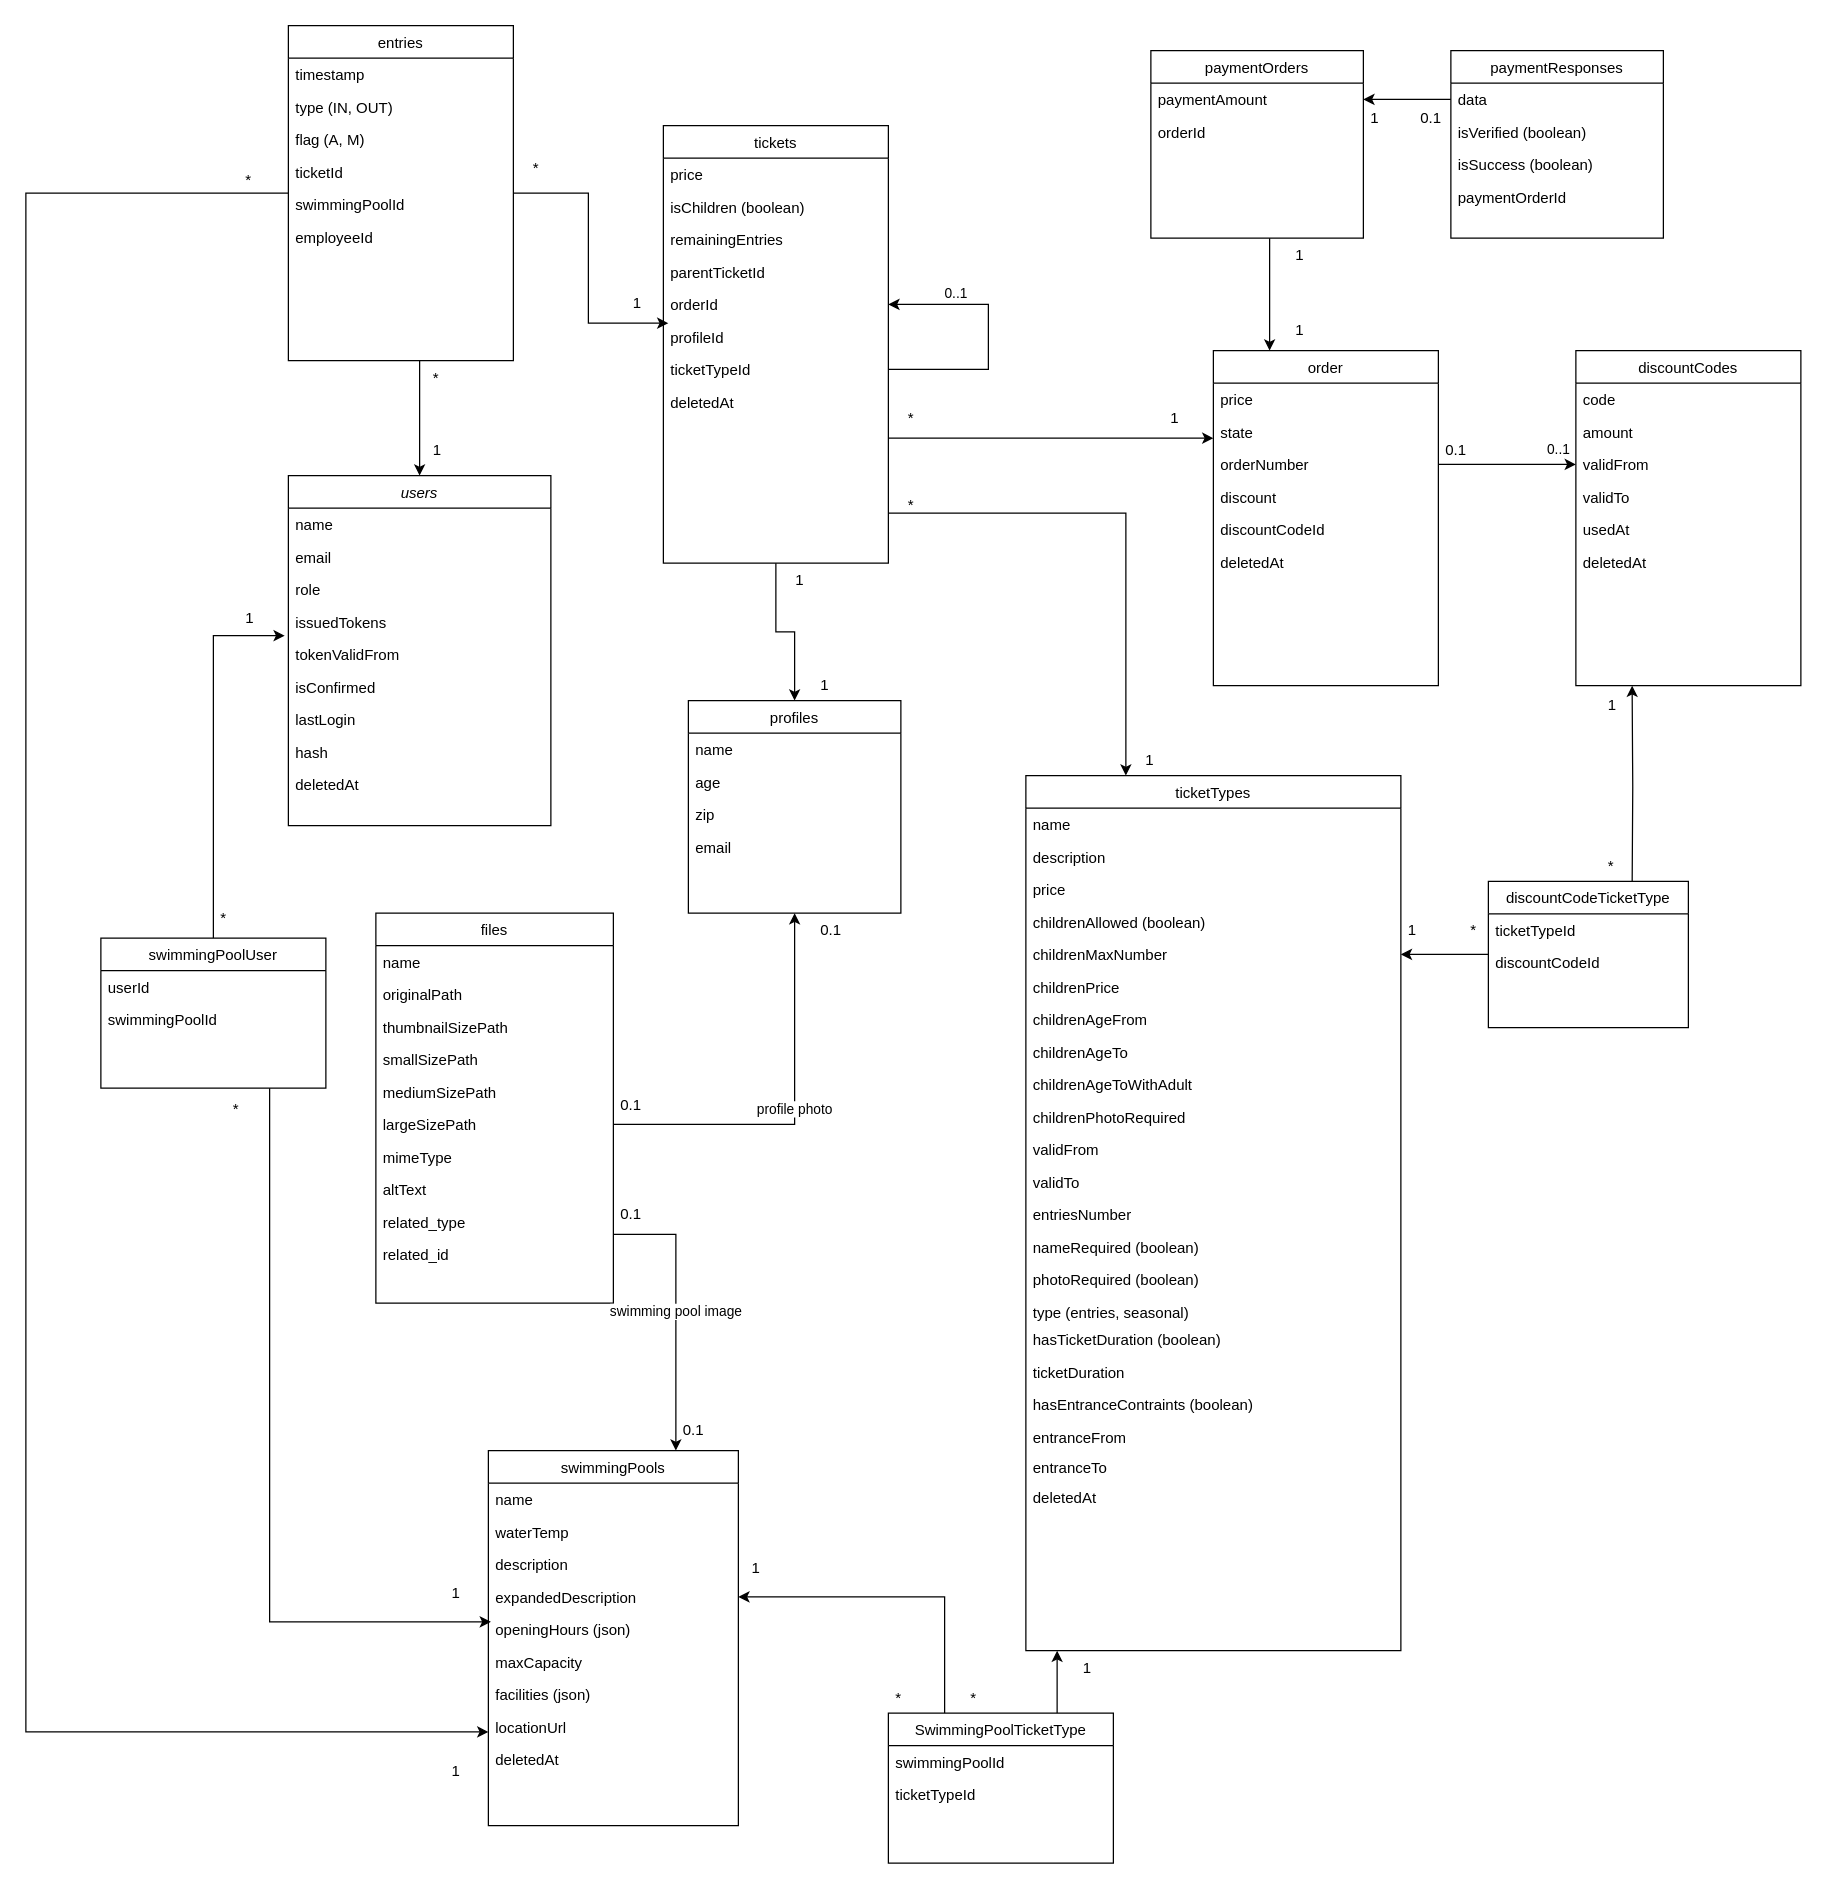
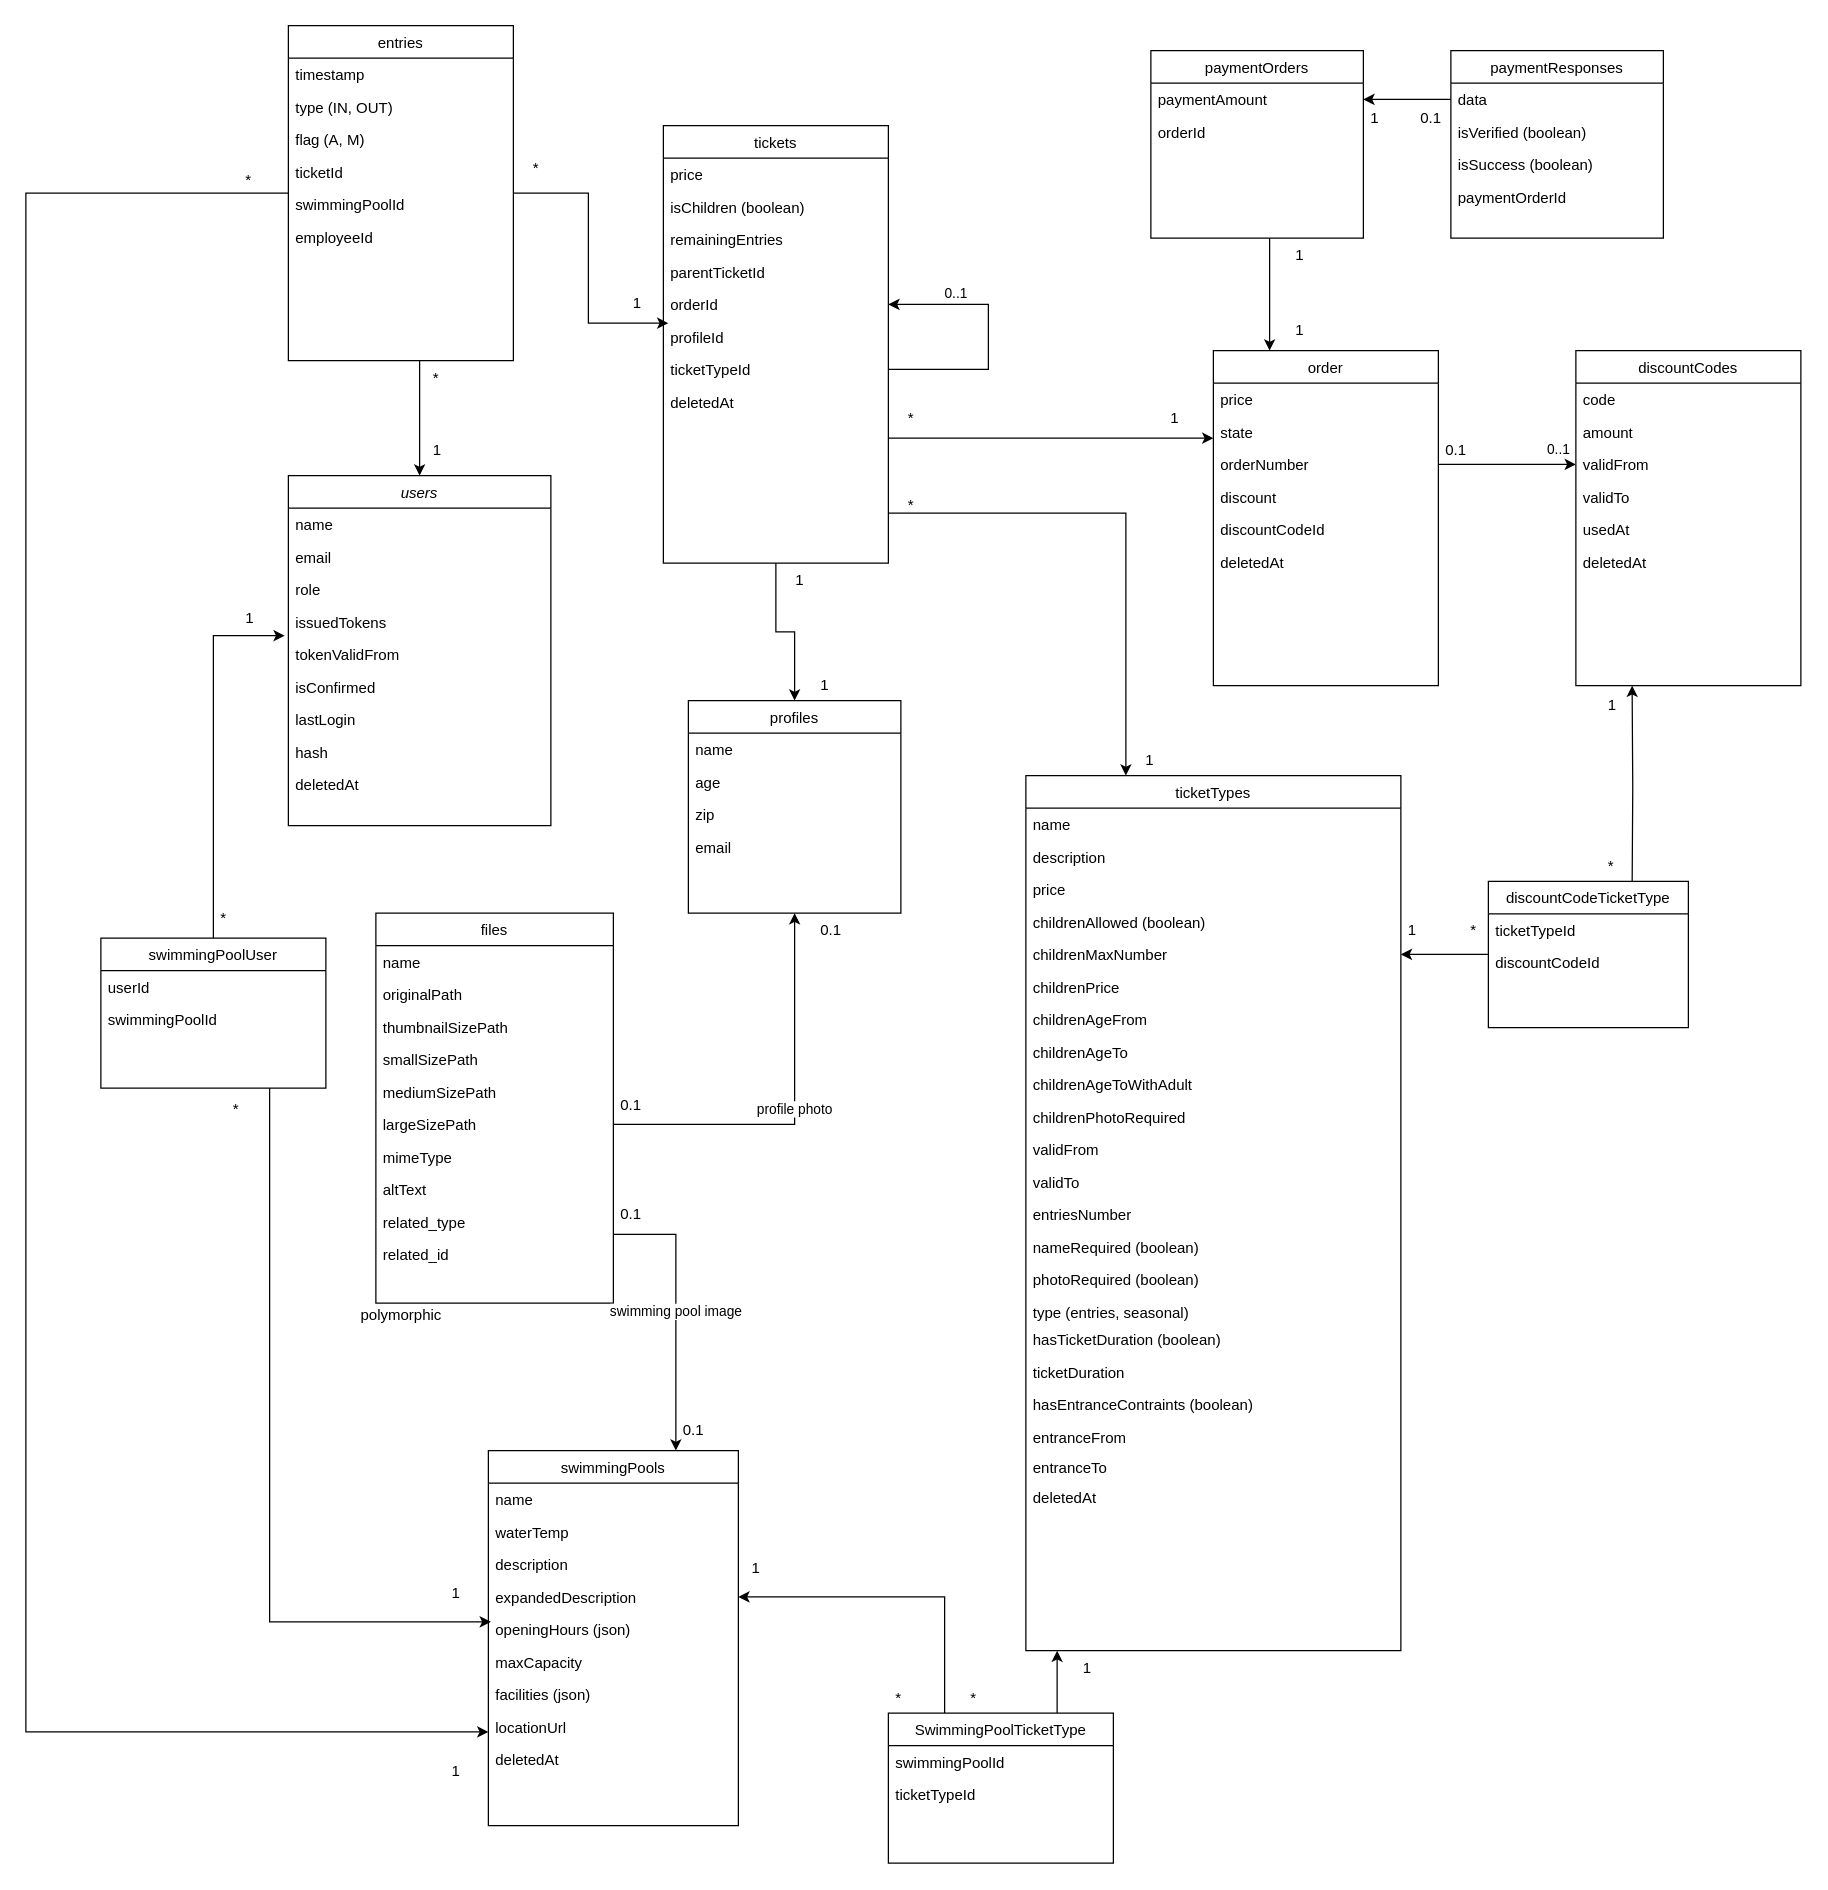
none -> (401, 1316)
